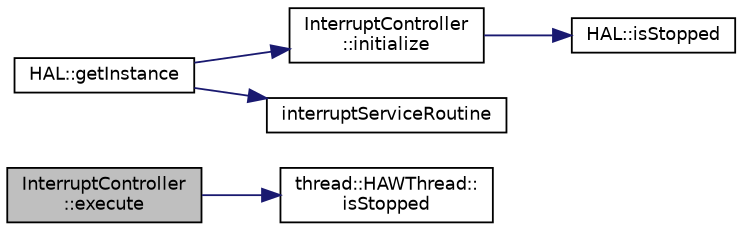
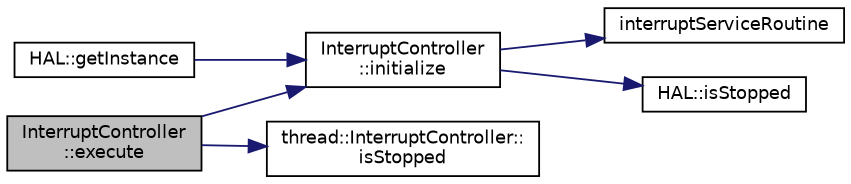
(221, 92) -> (543, 45)
none -> (245, 104)
(387, 195) -> (403, 149)
